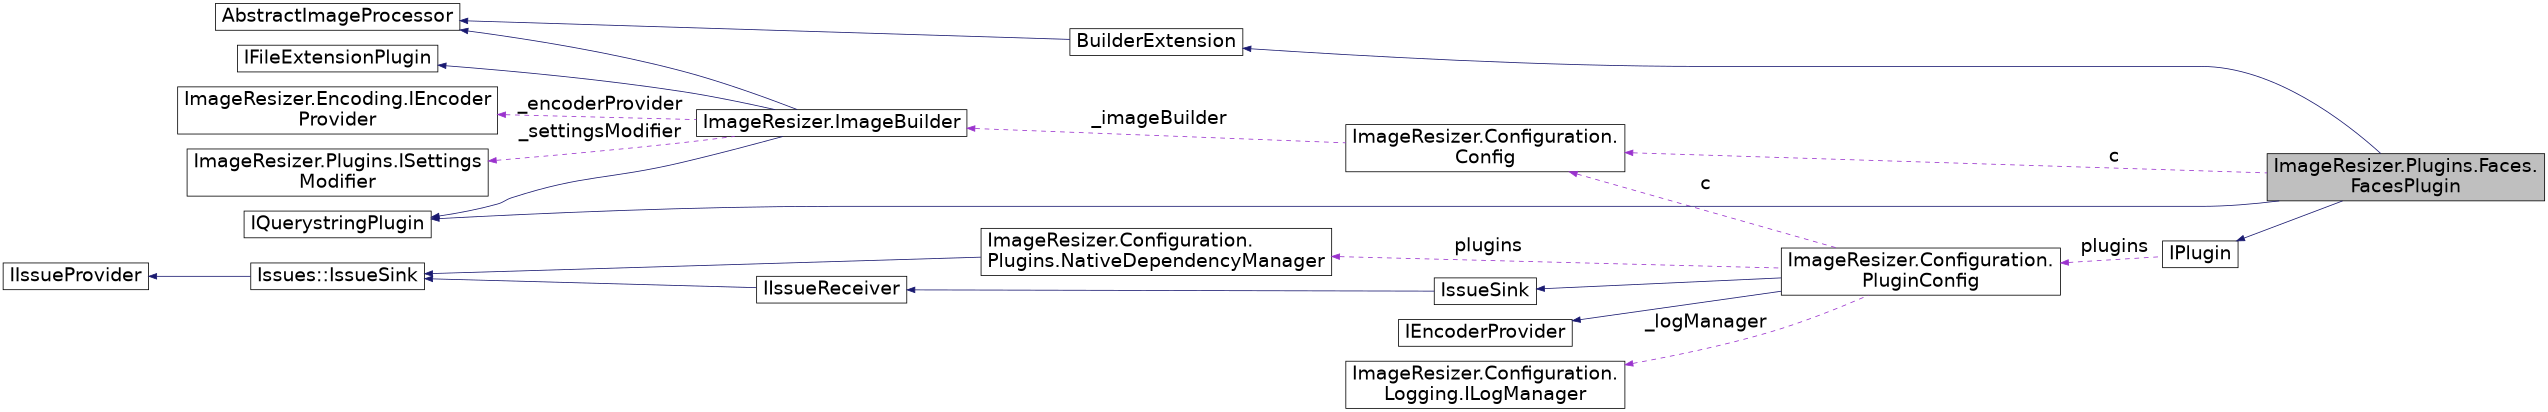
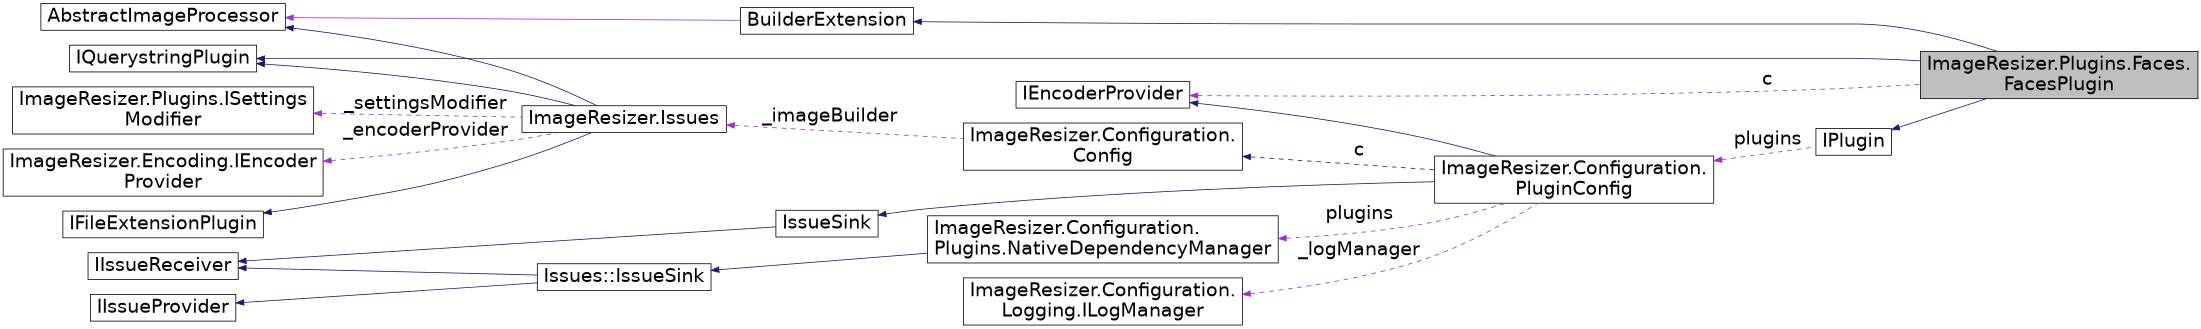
(769, 30) -> (517, 19)
(832, 123) -> (624, 119)
(1950, 163) -> (1559, 95)
(1713, 213) -> (1343, 163)
(595, 283) -> (392, 272)
